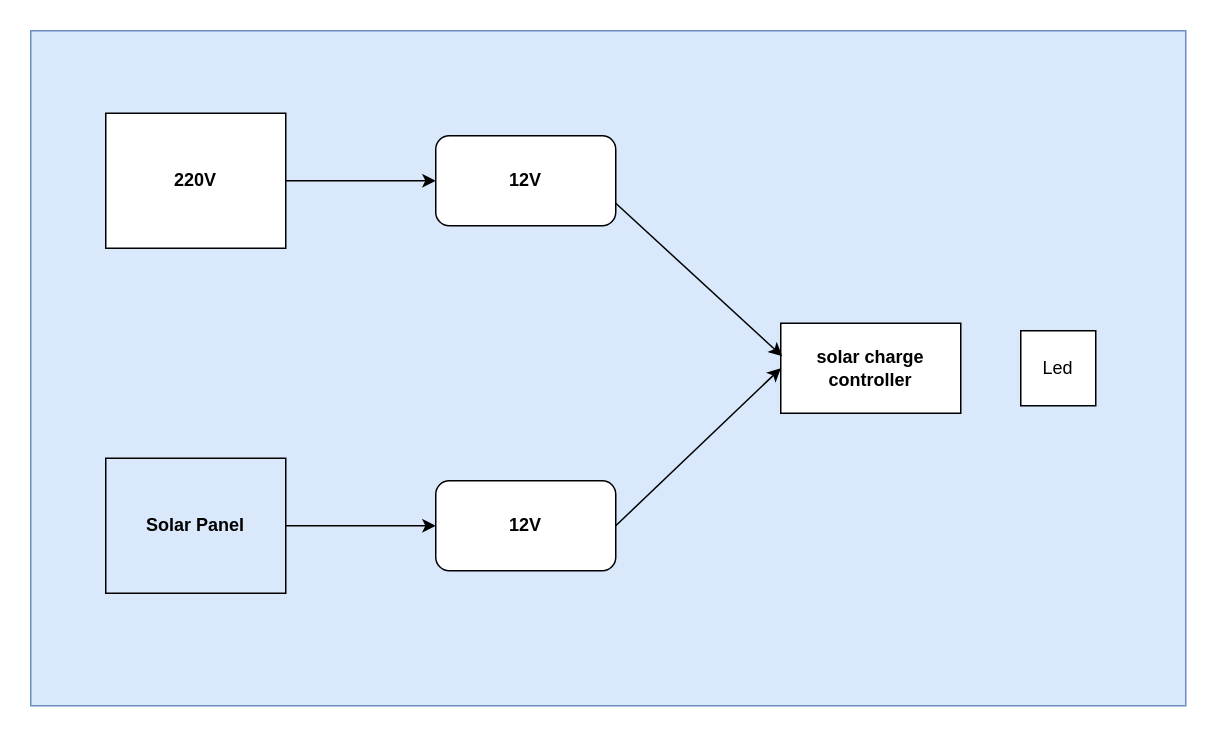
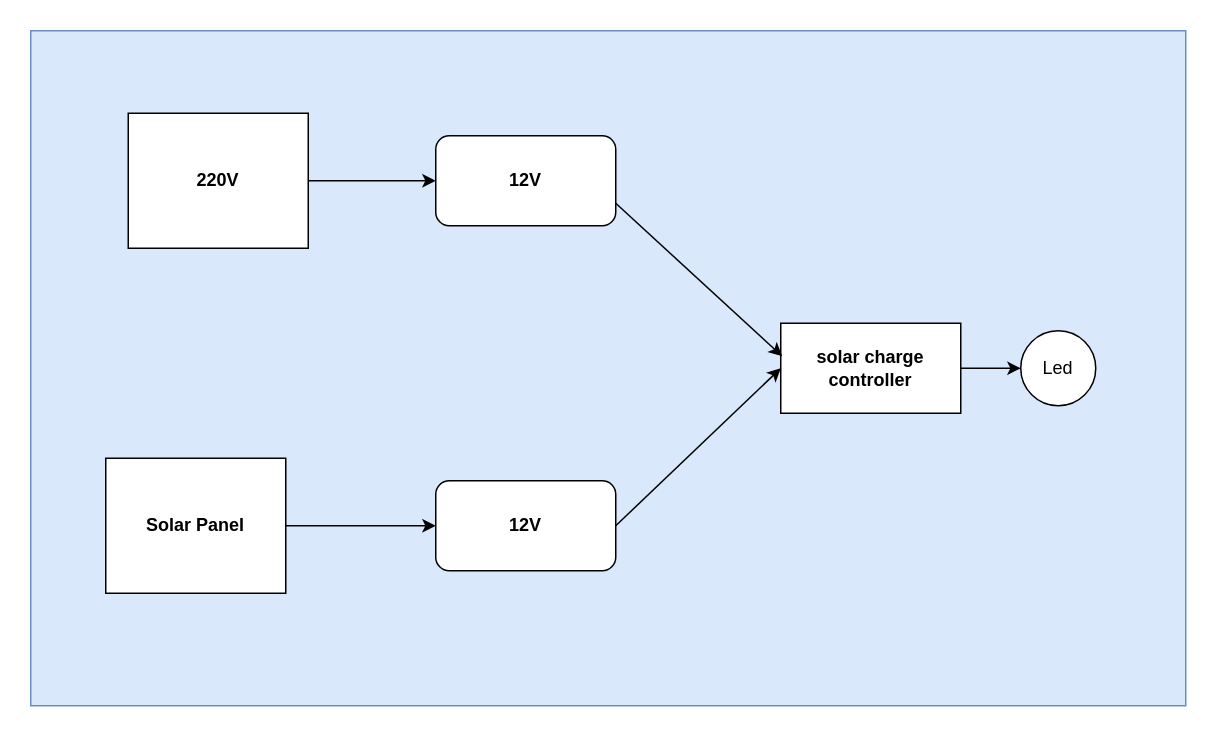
(196, 181) -> (218, 181)
none -> (986, 368)
(1058, 368) -> (1058, 368)
(196, 526) -> (196, 526)
